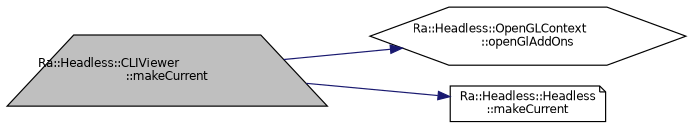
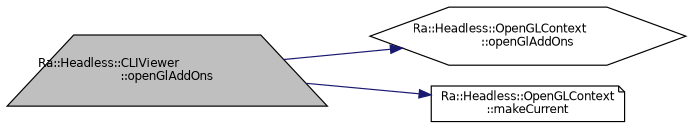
(167, 71) -> (167, 71)
(528, 104) -> (528, 104)
